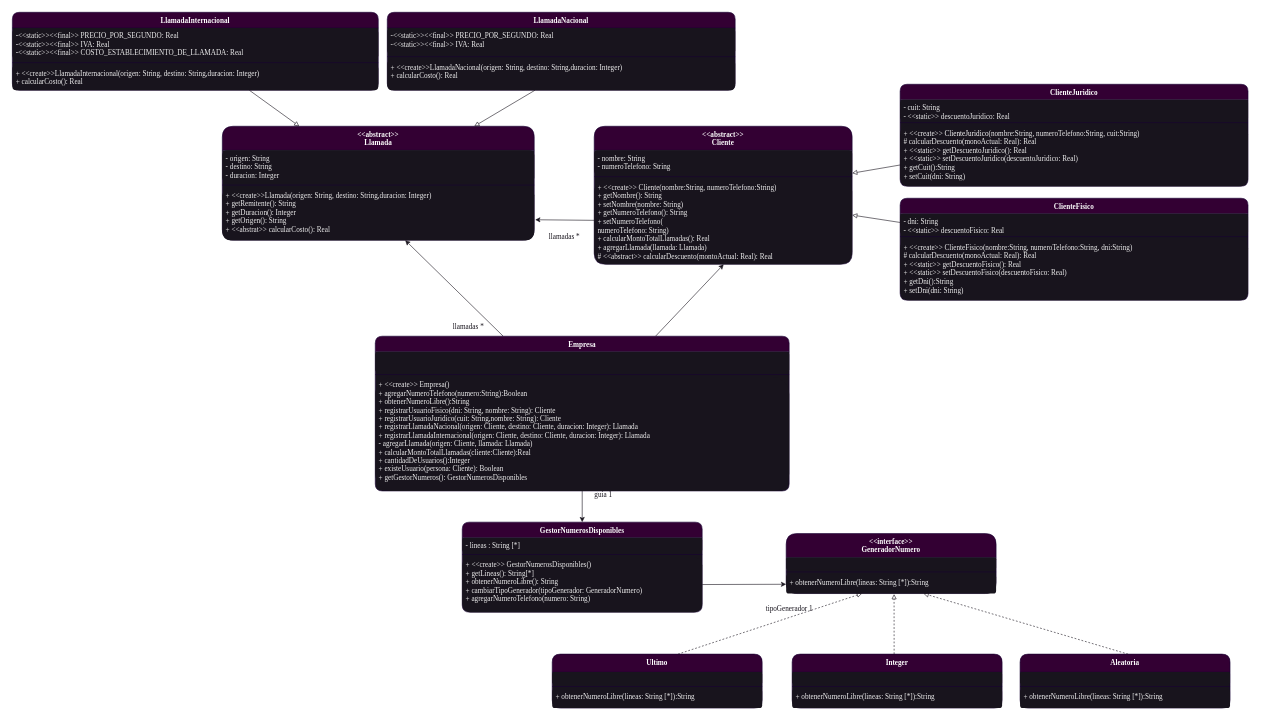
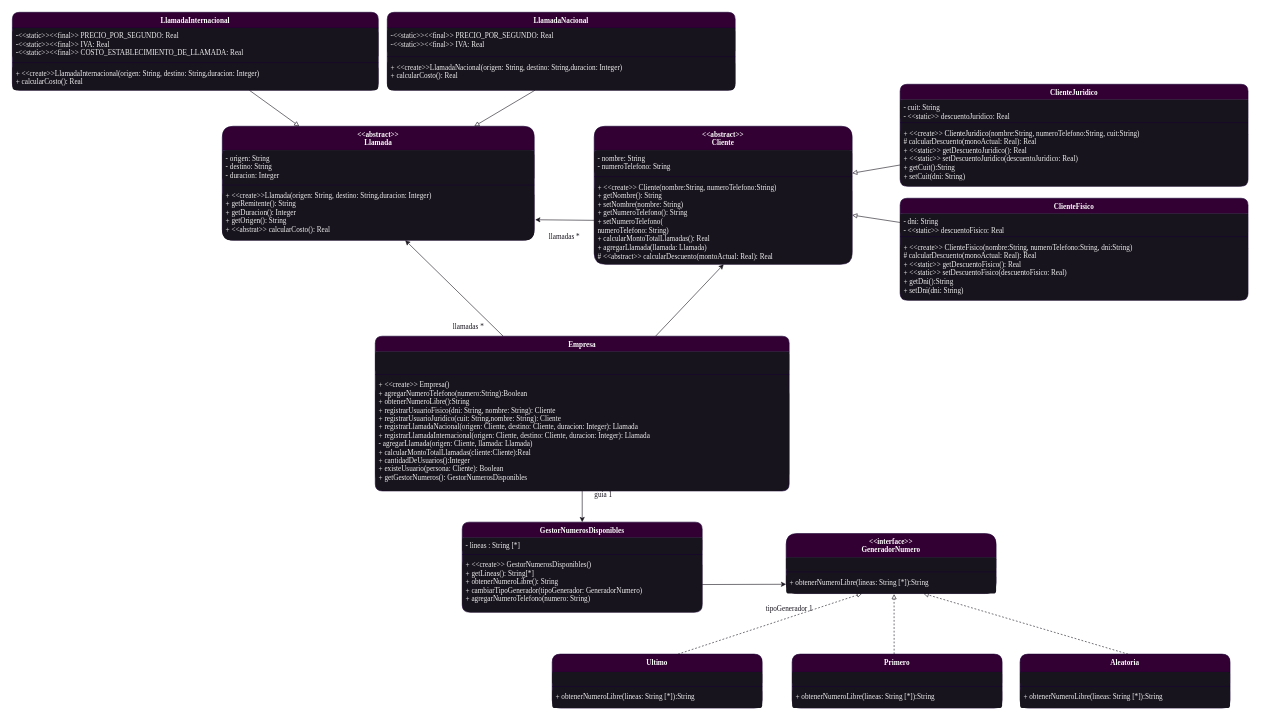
(897, 662) -> (897, 662)
